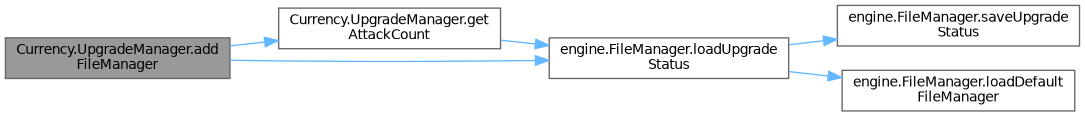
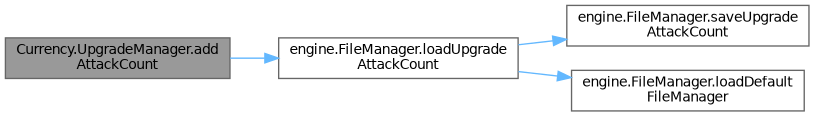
(958, 26) -> (688, 26)
(390, 28) -> none
(118, 58) -> (118, 58)
(669, 58) -> (398, 58)
